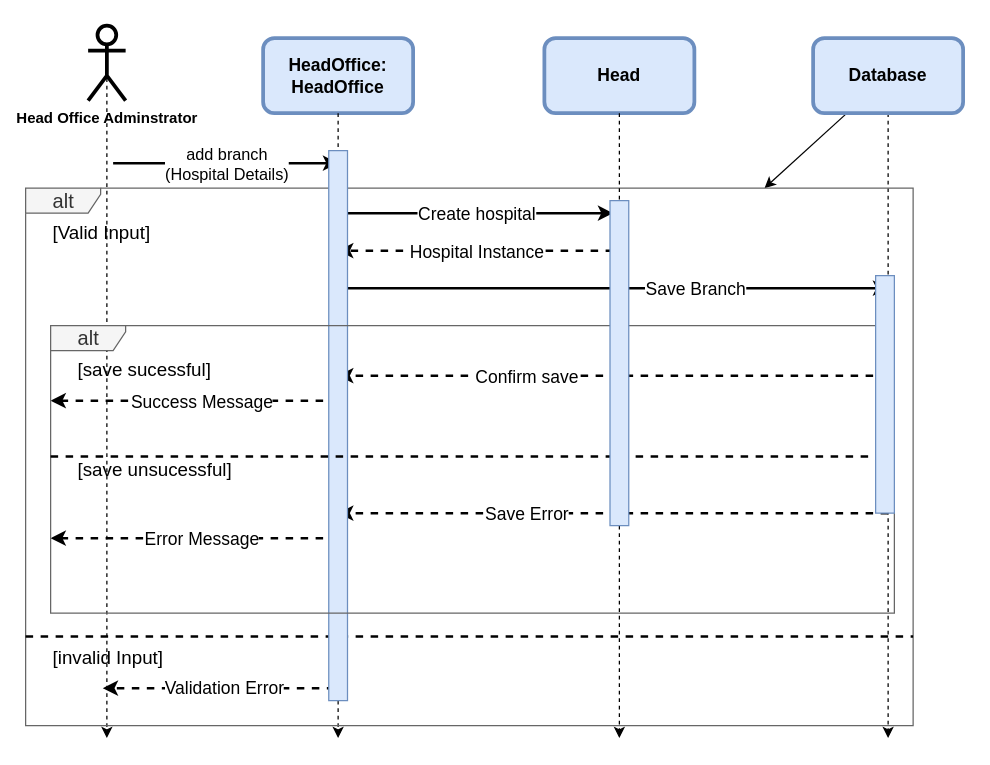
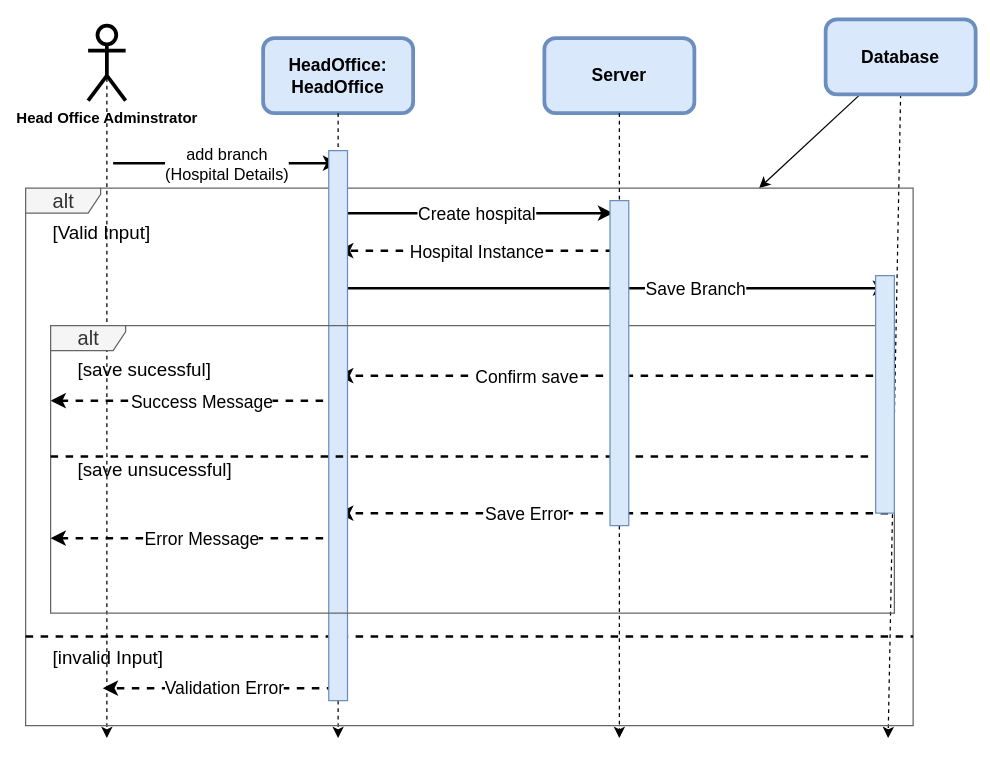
(619, 76) -> (619, 76)
(888, 76) -> (901, 57)
